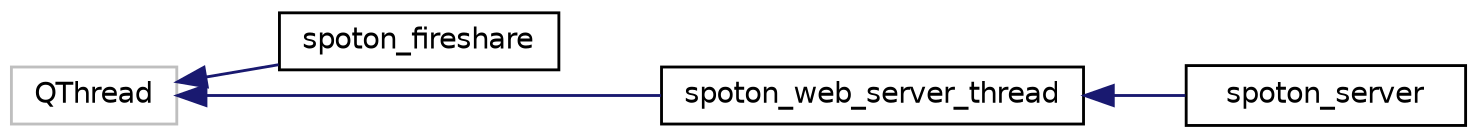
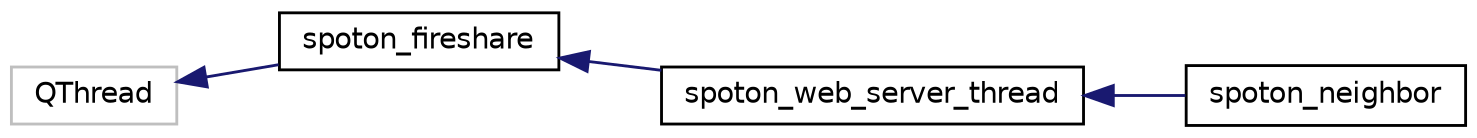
(434, 96) -> (625, 66)
(1326, 96) -> (1326, 96)
